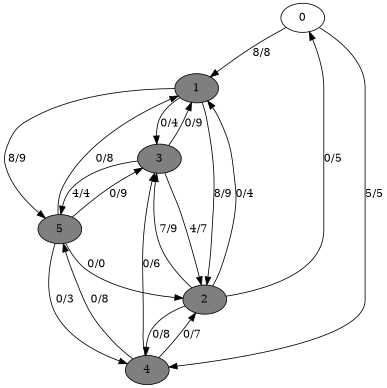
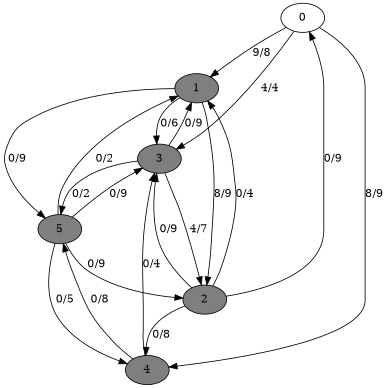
(262, 53) -> (262, 53)
none -> (244, 94)
(170, 123) -> (170, 123)
(17, 159) -> (17, 159)
(105, 159) -> (105, 159)
(333, 159) -> (333, 159)
(81, 194) -> (81, 194)
(374, 194) -> (374, 194)
(169, 229) -> (169, 229)
(97, 264) -> (97, 264)
(152, 264) -> (152, 264)
(65, 300) -> (65, 300)
(175, 339) -> none
